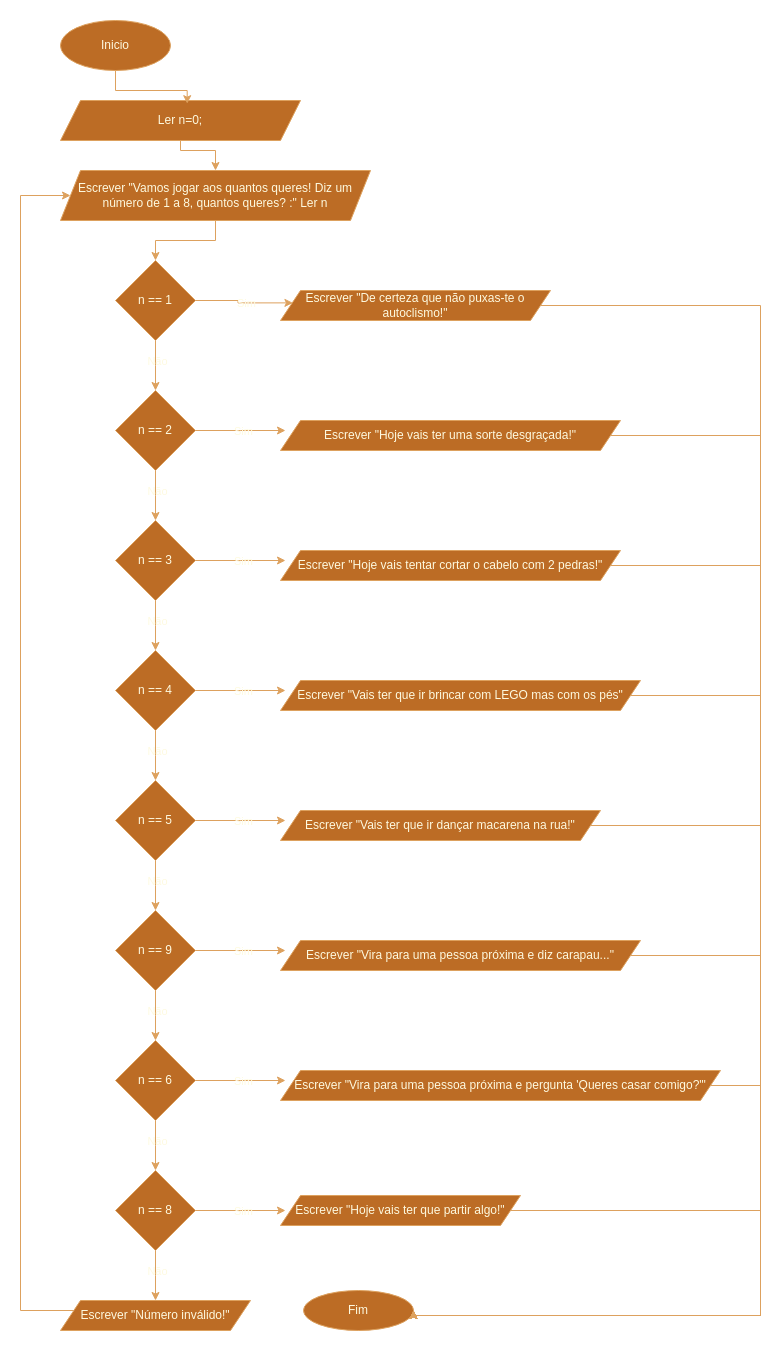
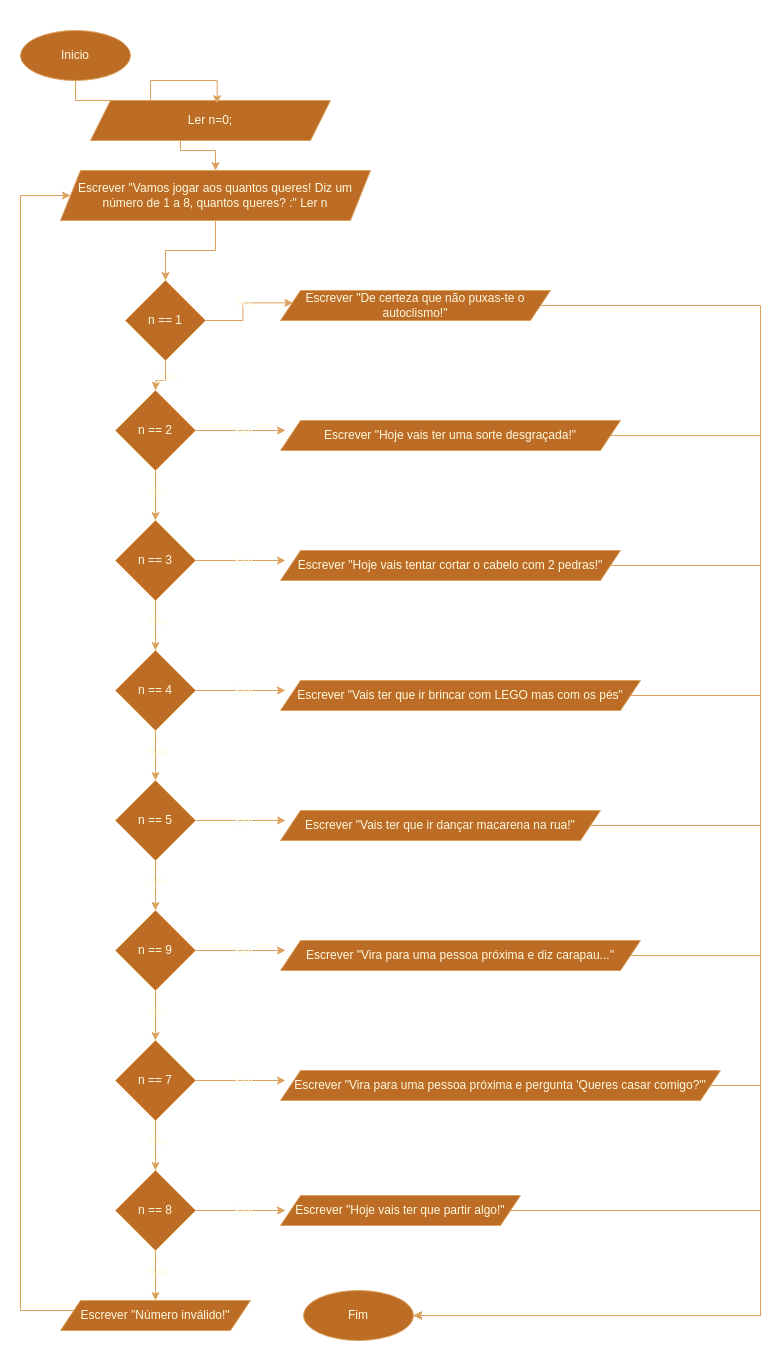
(116, 46) -> (76, 56)
(181, 121) -> (211, 121)
(156, 301) -> (166, 321)
(156, 1081) -> (156, 1081)
(359, 1311) -> (359, 1316)
